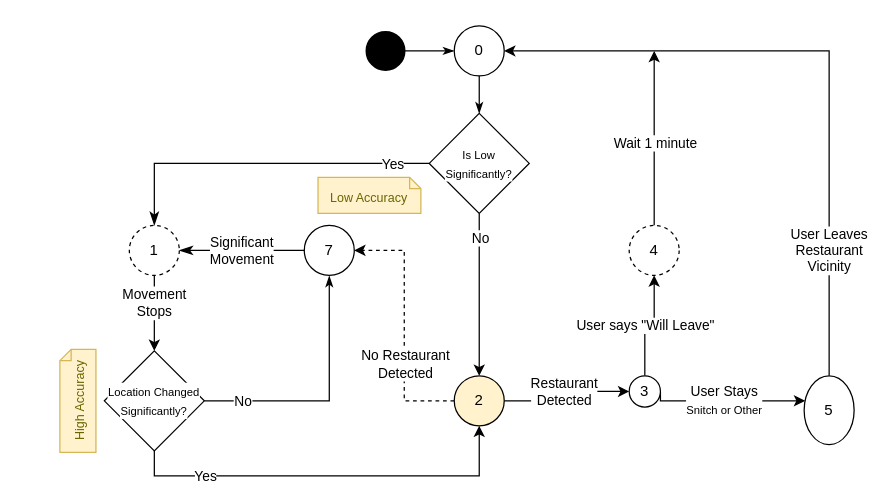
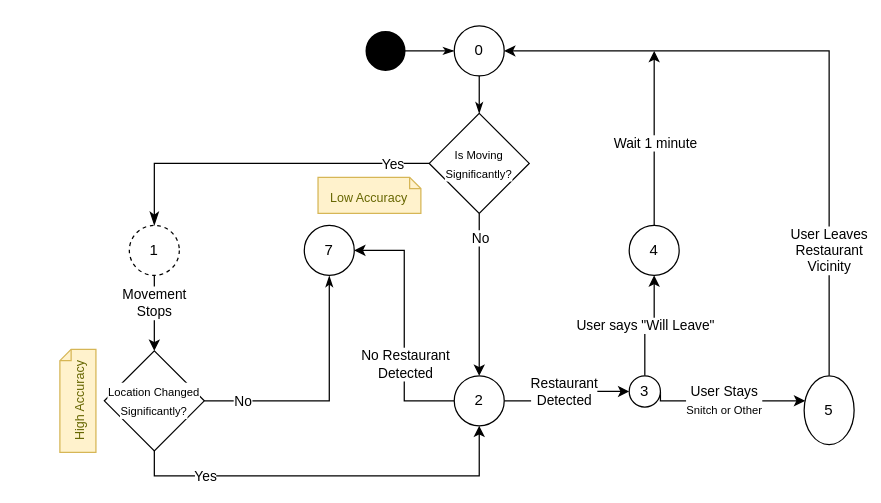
(479, 163) -> (479, 163)
(288, 250) -> none
(654, 250) -> (654, 250)
(404, 279) -> (404, 279)
(479, 401) -> (479, 401)
